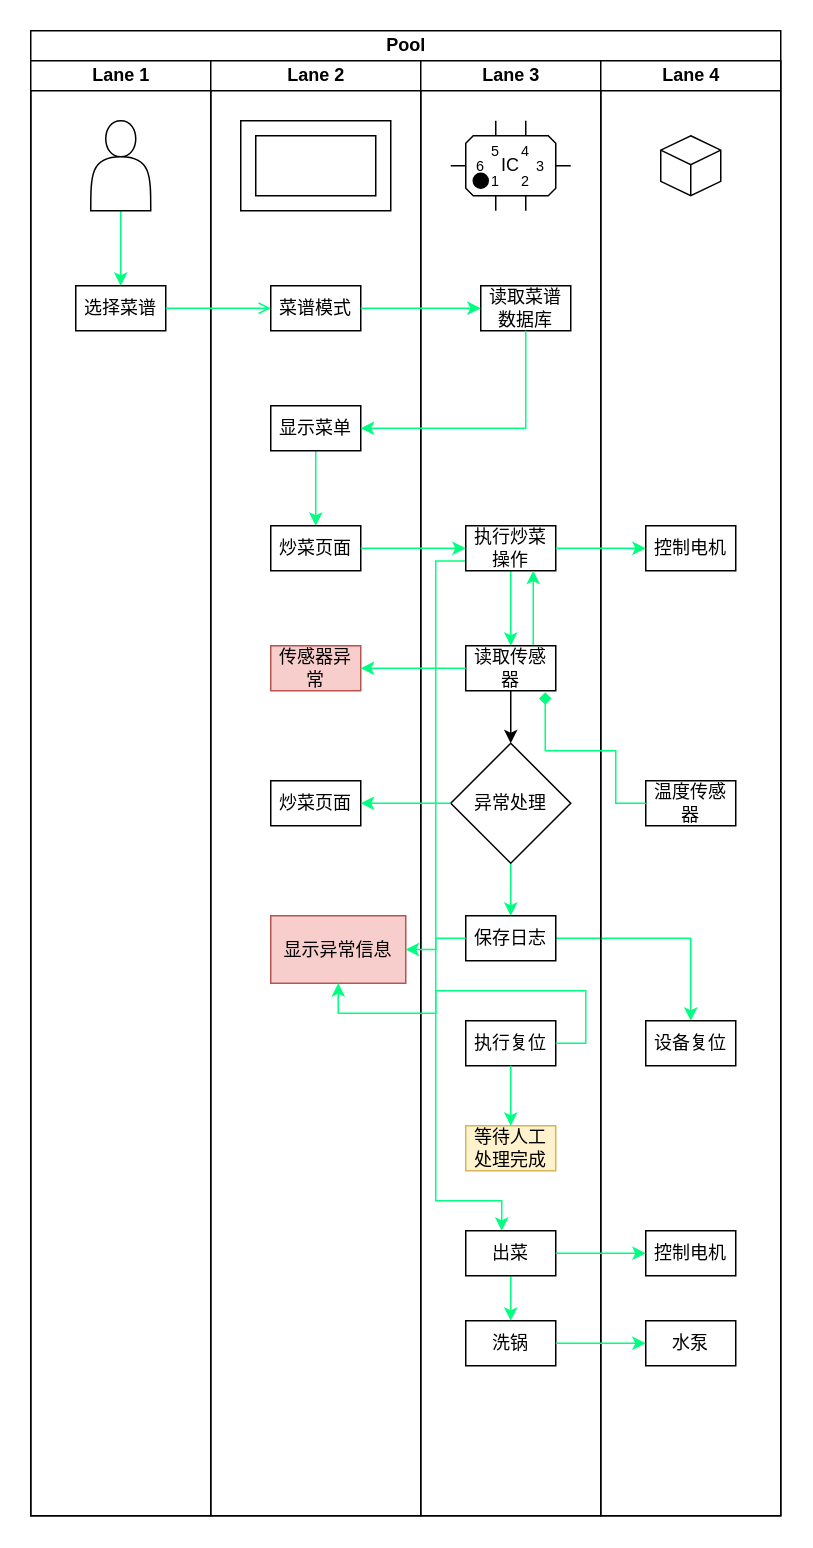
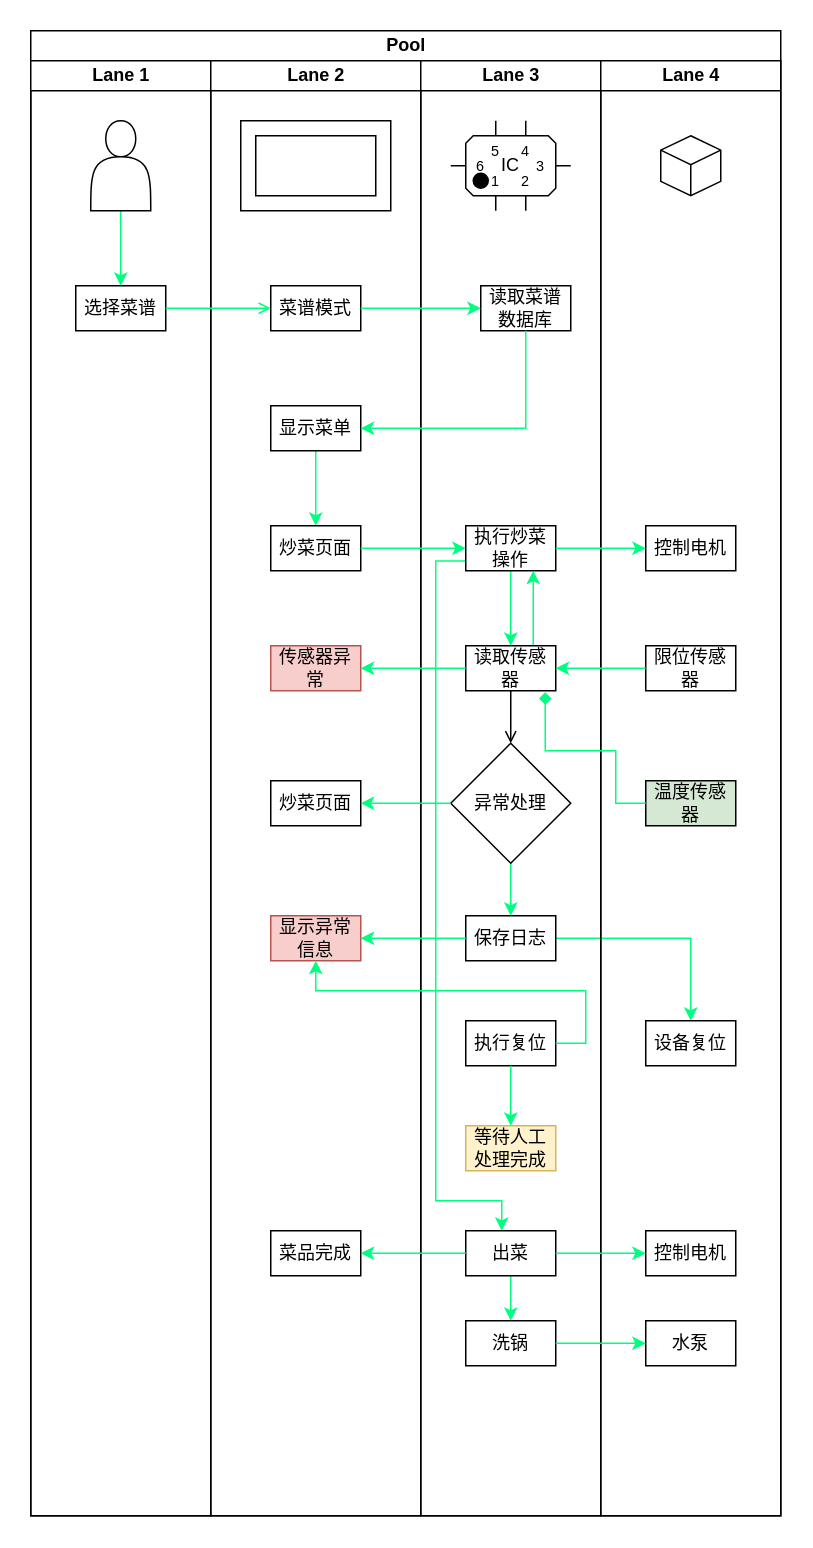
none -> (606, 668)
none -> (691, 668)
(511, 732) -> (511, 734)
(691, 803) -> (691, 803)
(338, 950) -> (316, 938)
none -> (316, 1253)
none -> (417, 1253)
